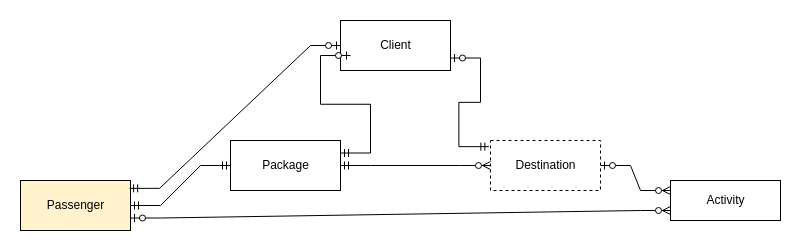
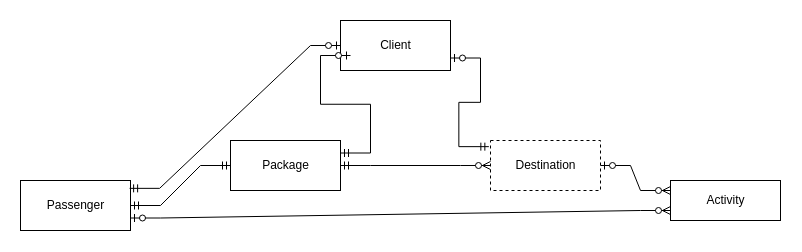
(76, 206) -> (76, 206)
